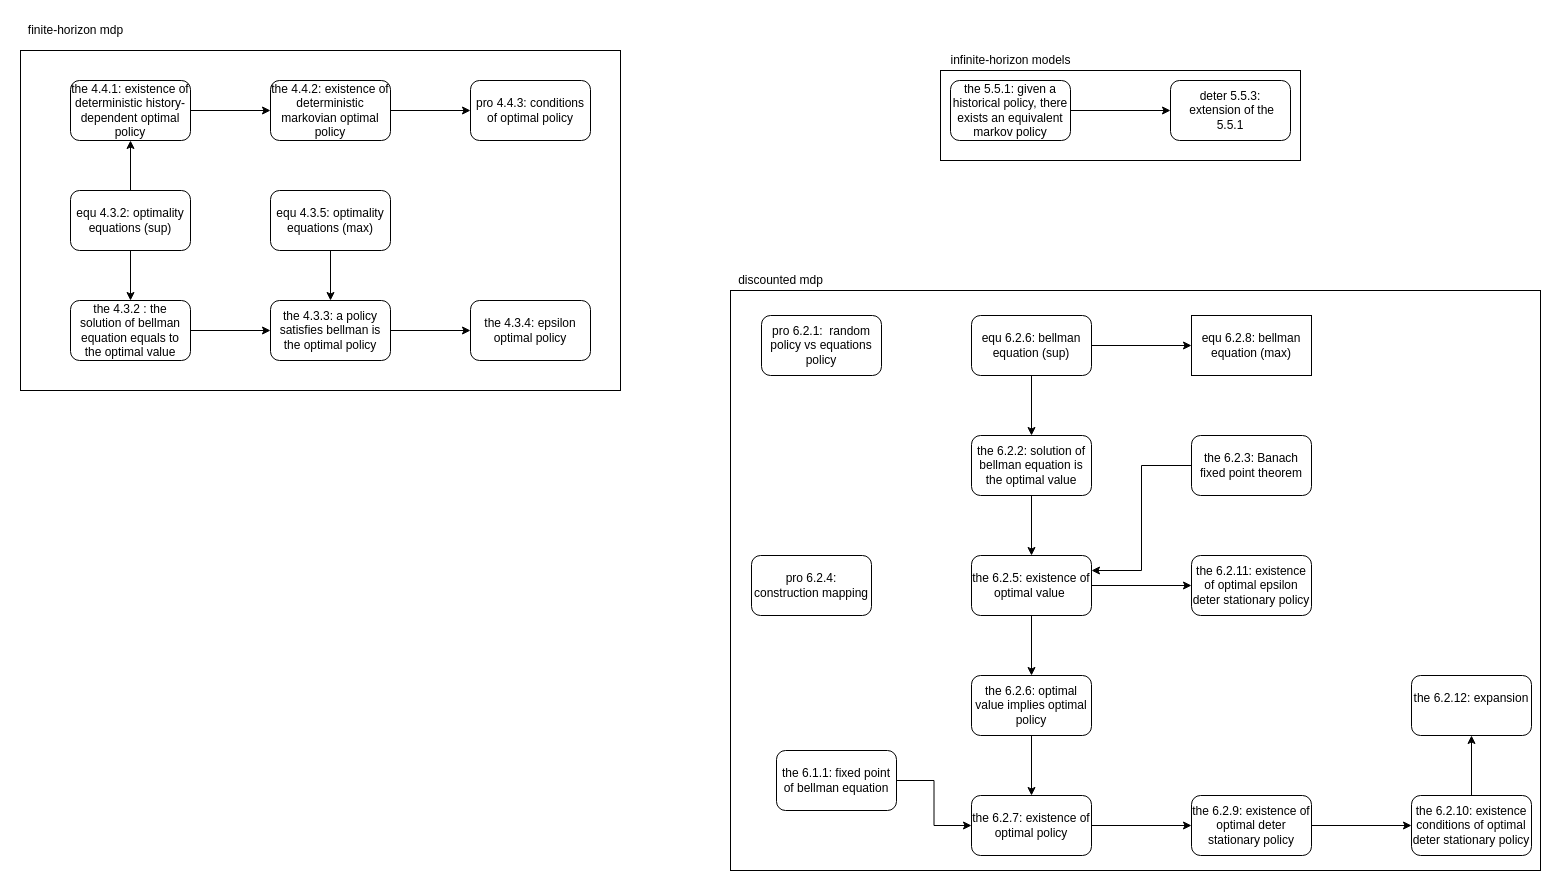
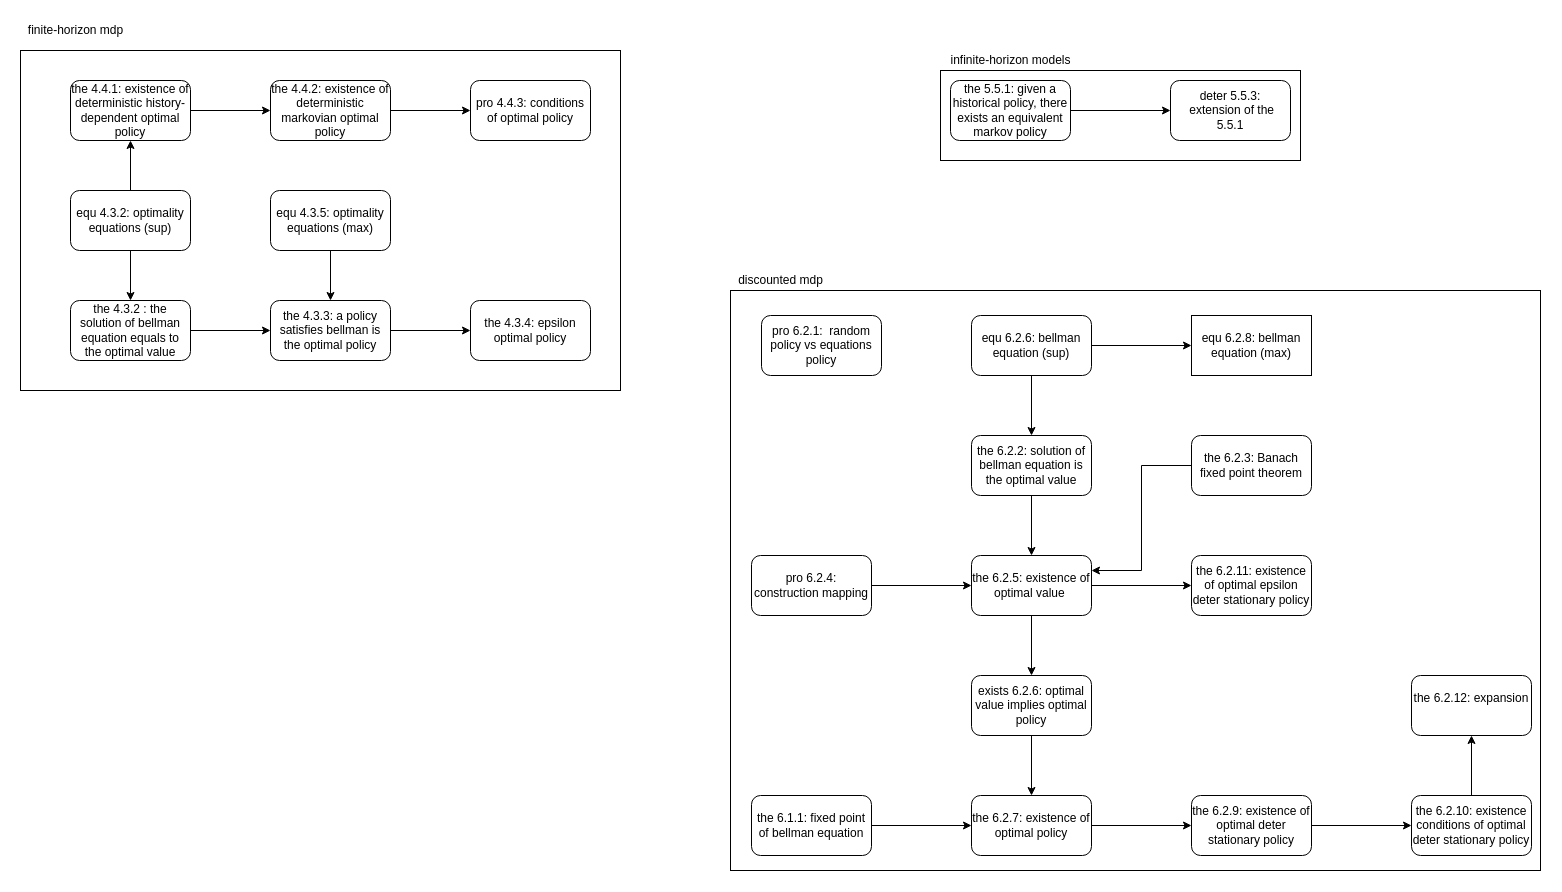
none -> (918, 586)
(1032, 706) -> (1032, 706)
(837, 781) -> (812, 826)
